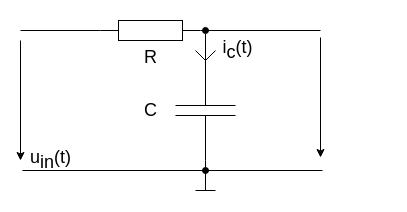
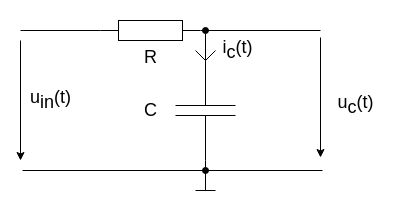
none -> (356, 106)
(51, 161) -> (51, 101)
